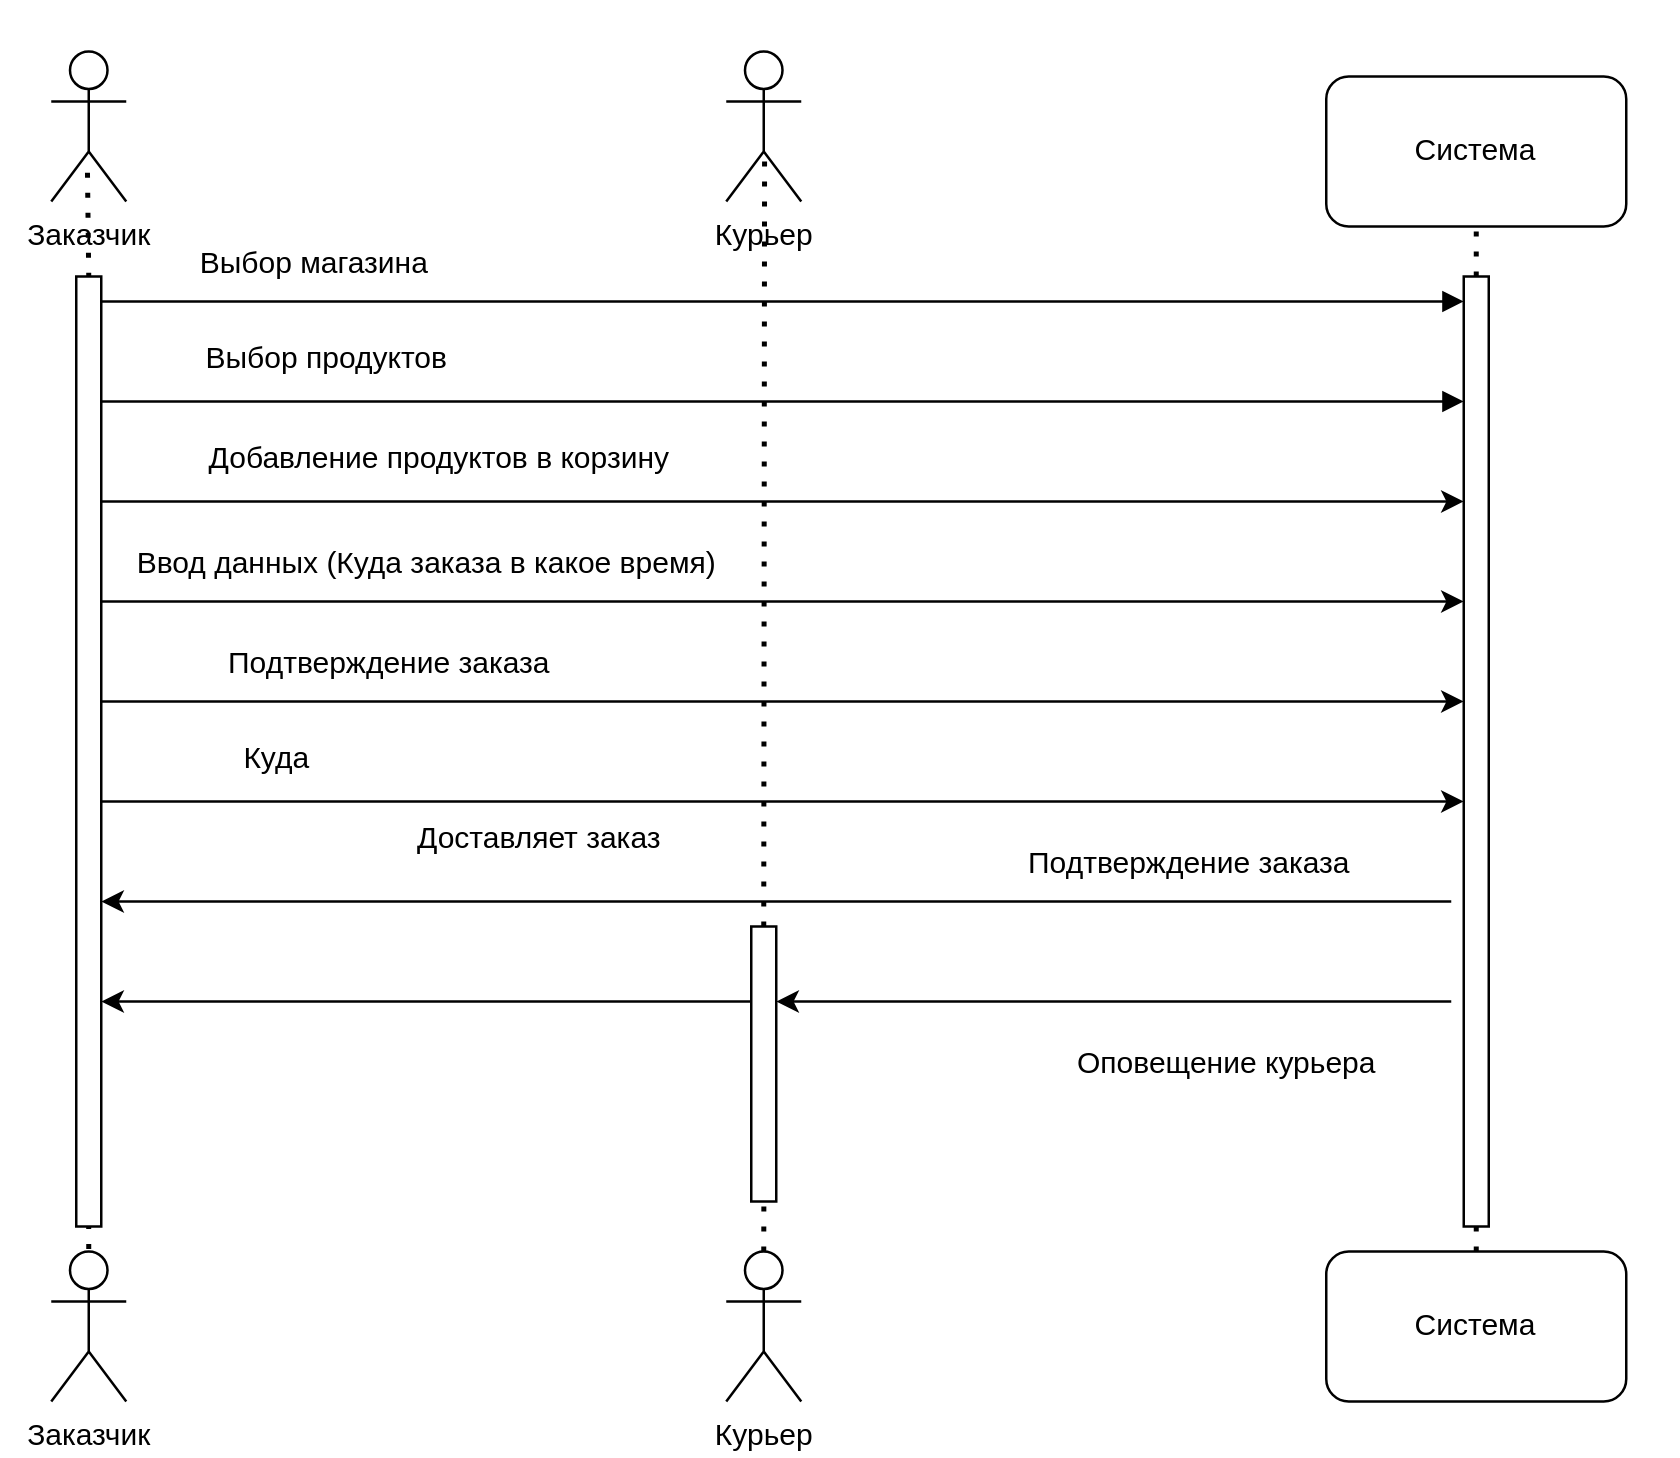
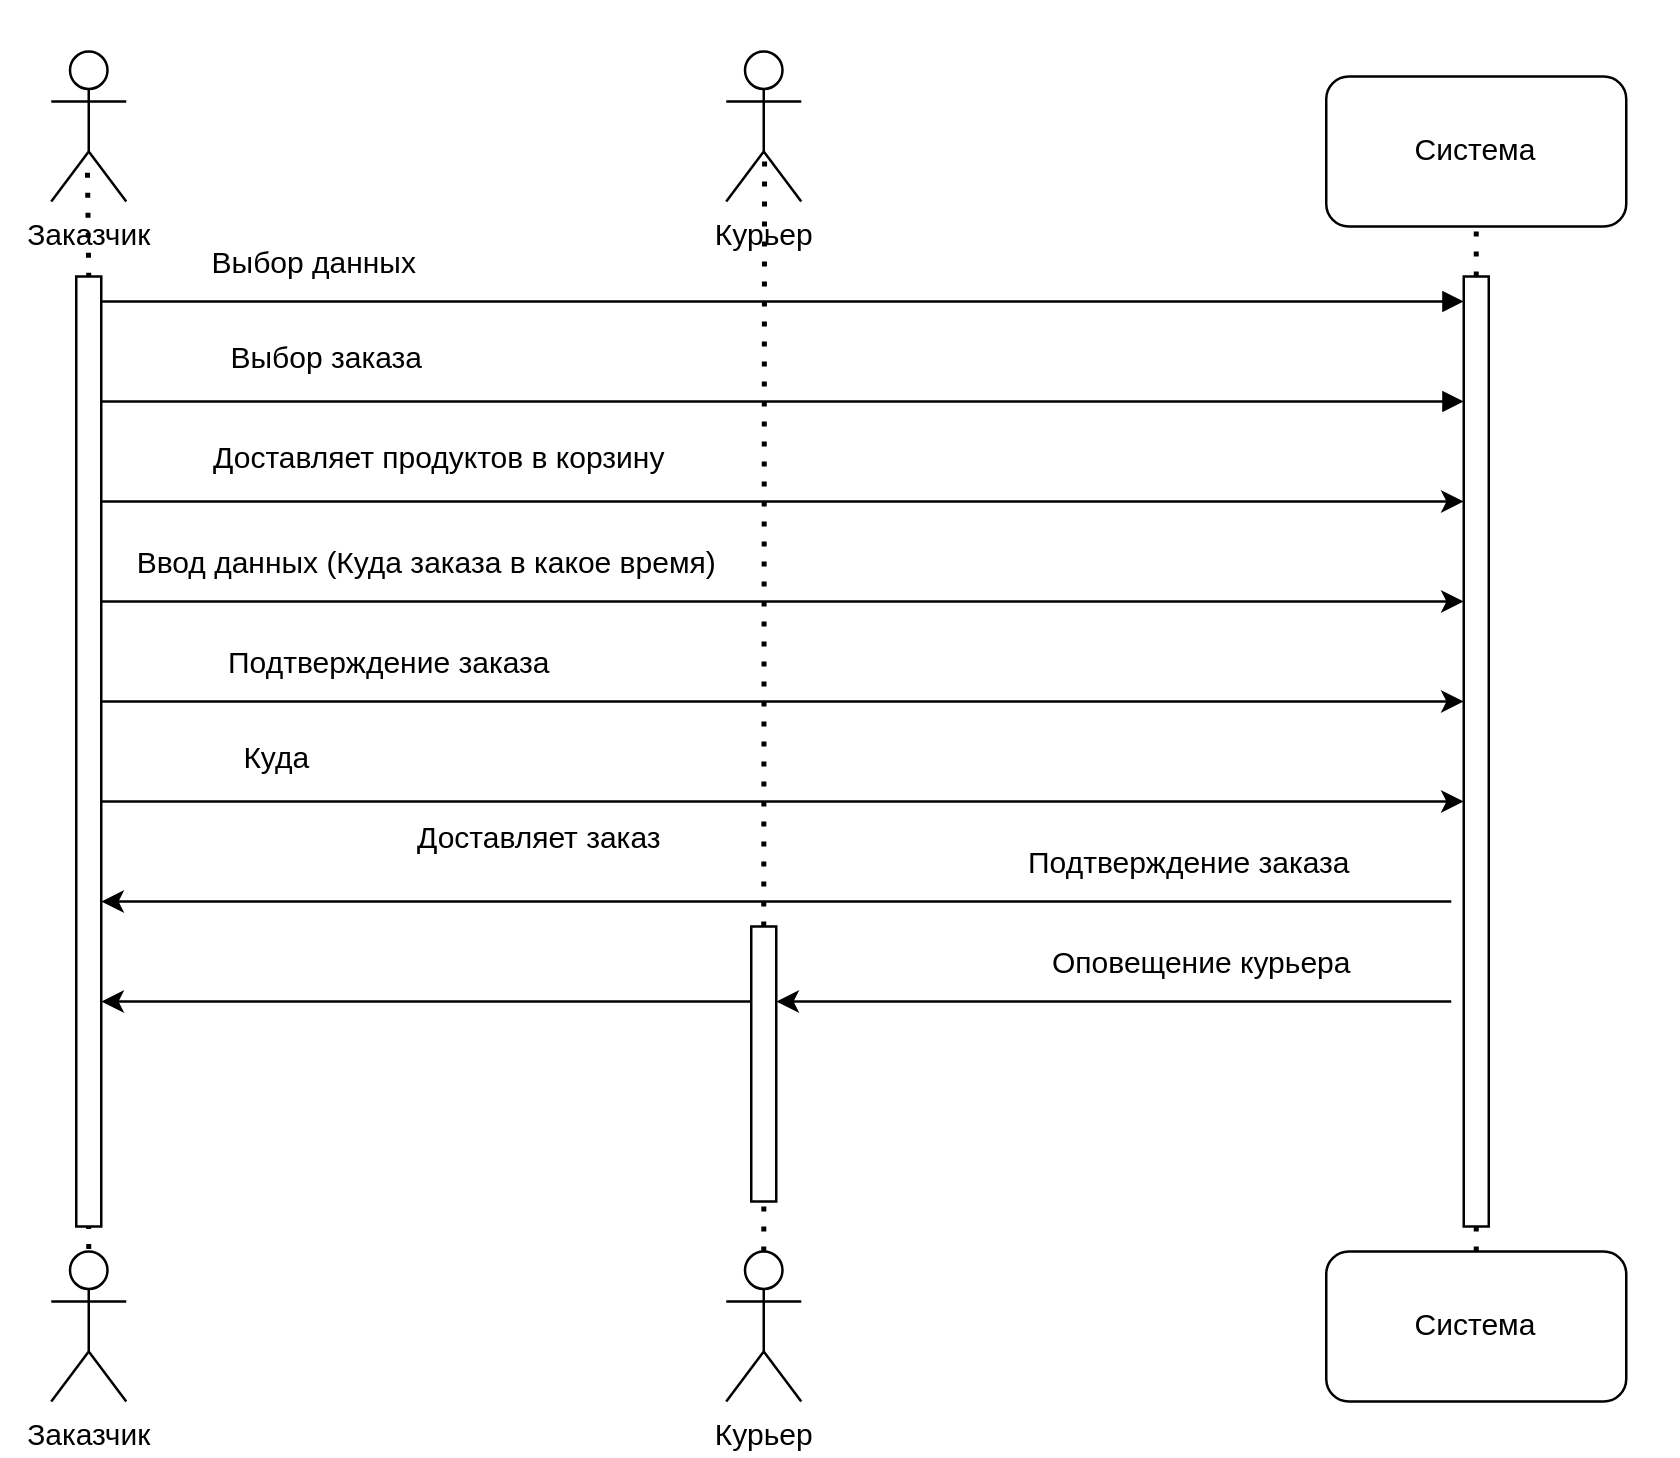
(315, 264) -> (315, 264)
(328, 359) -> (328, 359)
(440, 459) -> (440, 459)
(1226, 1064) -> (1201, 964)
